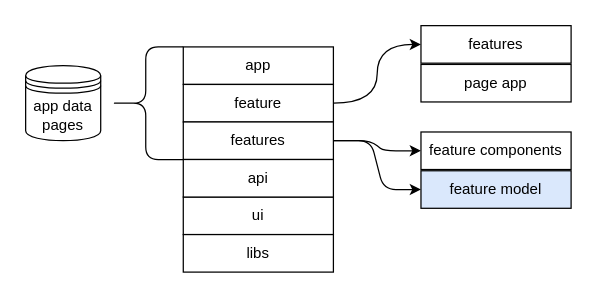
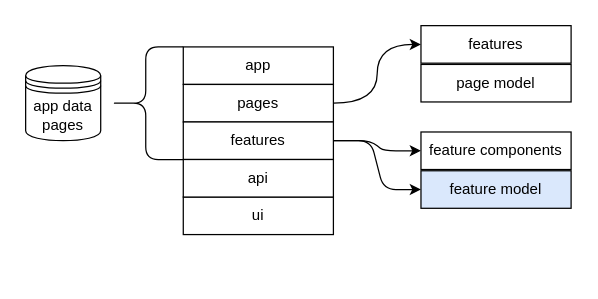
(496, 83) -> (496, 83)
(258, 103) -> (258, 103)
(258, 253) -> none
